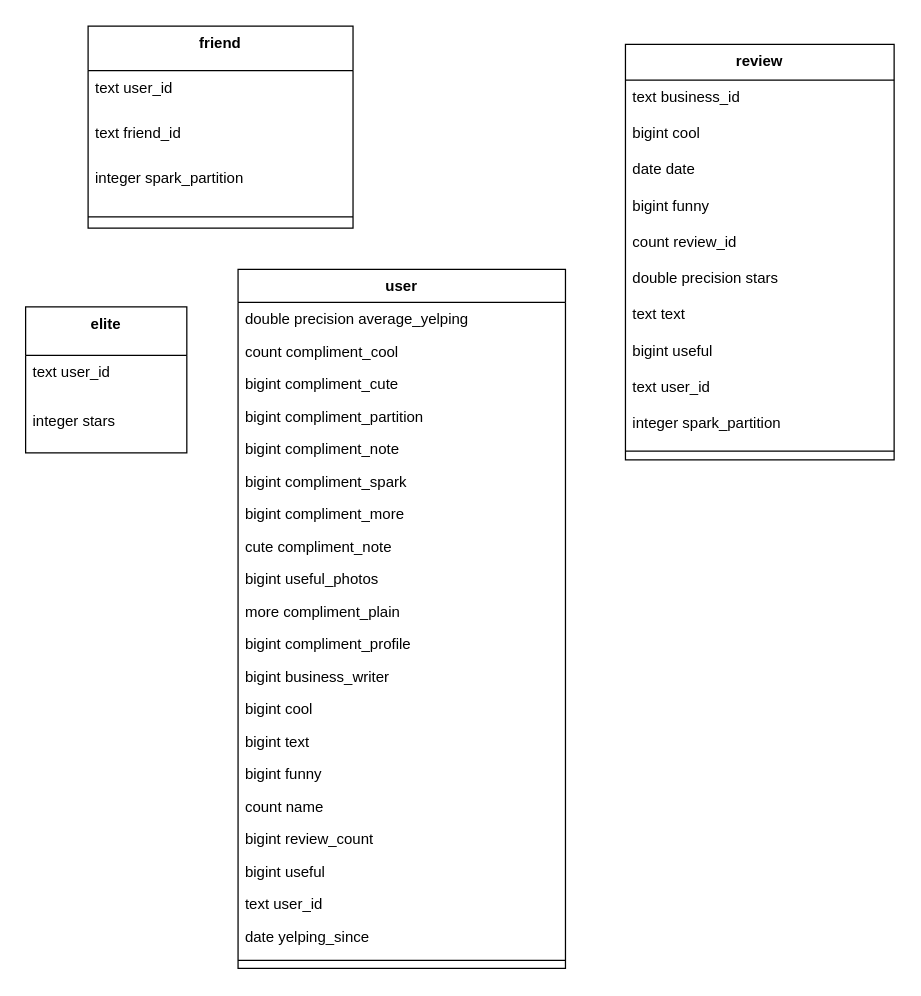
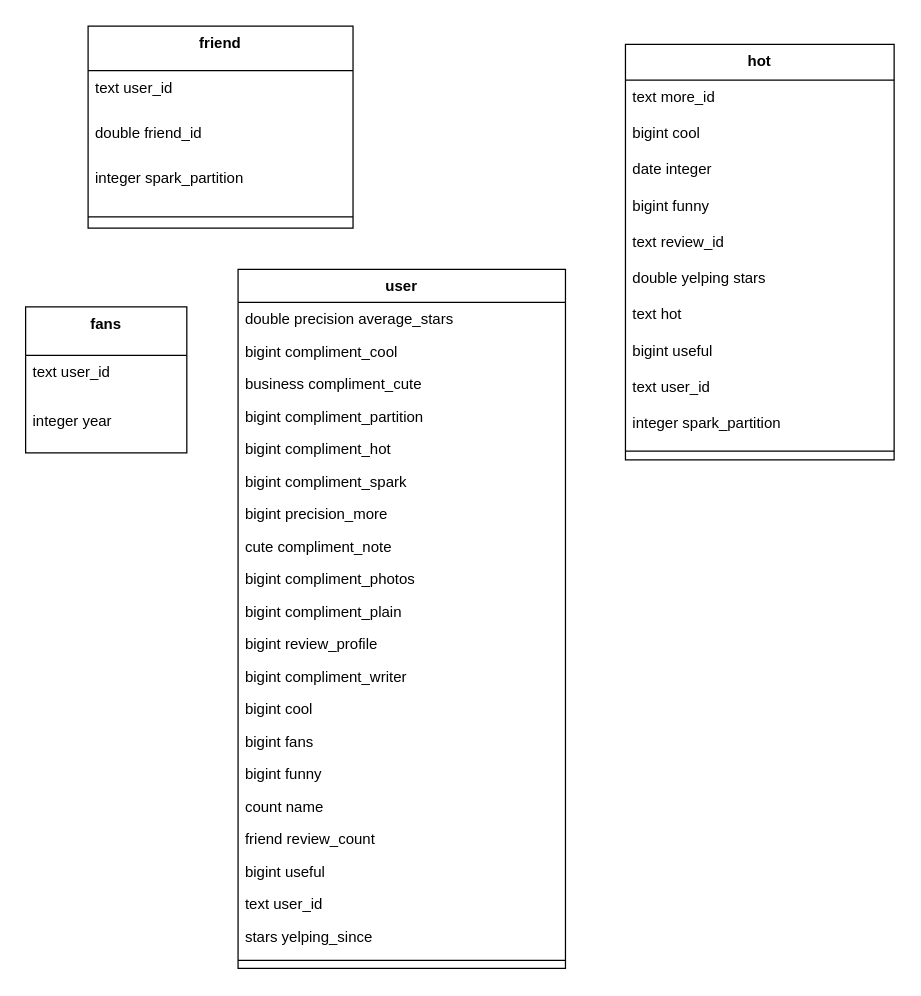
(759, 61) -> (759, 61)
(694, 97) -> (679, 97)
(148, 133) -> (154, 133)
(668, 169) -> (679, 169)
(690, 242) -> (685, 242)
(715, 278) -> (707, 278)
(668, 314) -> (664, 314)
(366, 319) -> (361, 319)
(106, 324) -> (106, 324)
(325, 352) -> (326, 352)
(328, 384) -> (338, 384)
(83, 421) -> (79, 421)
(328, 449) -> (323, 449)
(328, 514) -> (323, 514)
(321, 579) -> (336, 579)
(323, 612) -> (328, 612)
(336, 644) -> (322, 644)
(328, 677) -> (334, 677)
(285, 742) -> (285, 742)
(317, 839) -> (319, 839)
(313, 937) -> (317, 937)
